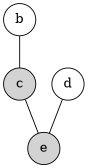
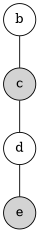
(32, 116) -> (20, 116)
